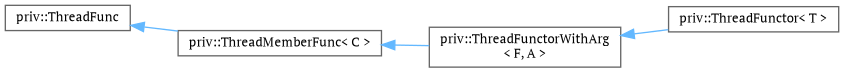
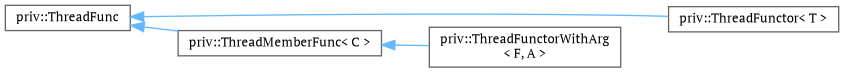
(651, 32) -> (406, 14)
